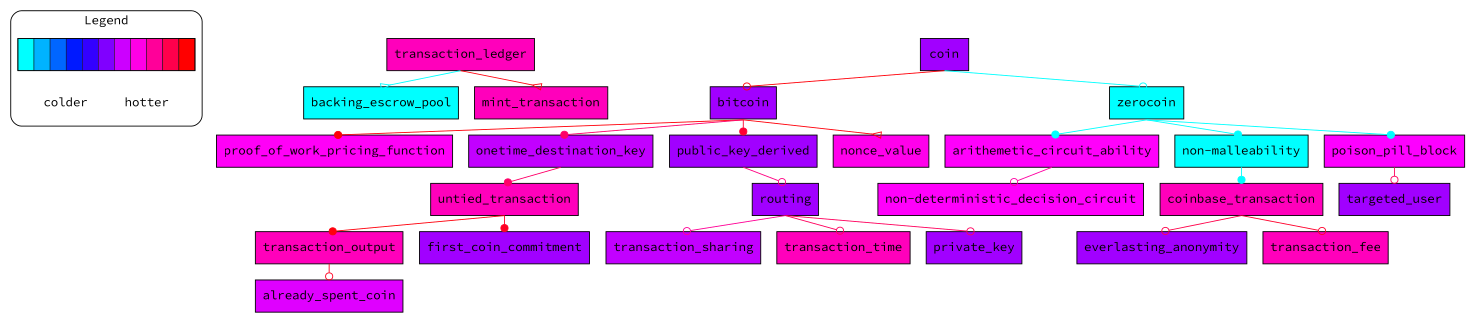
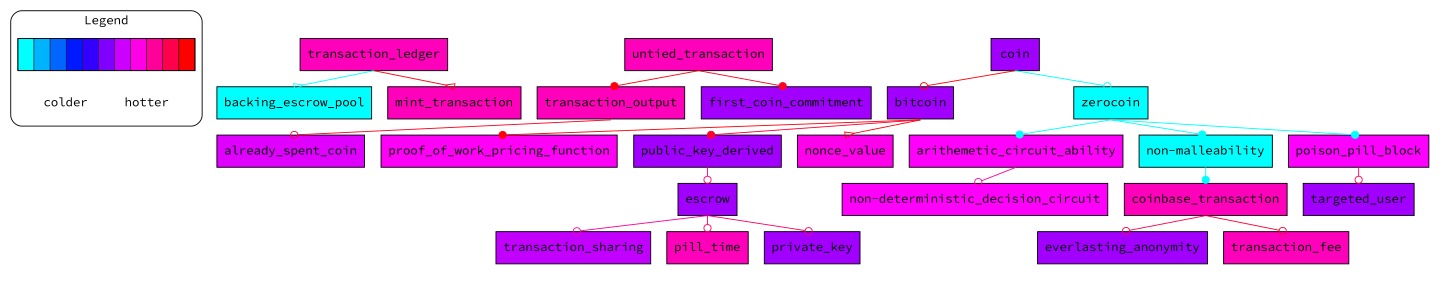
(561, 151) -> none
(785, 199) -> (708, 199)
(843, 248) -> (708, 248)
